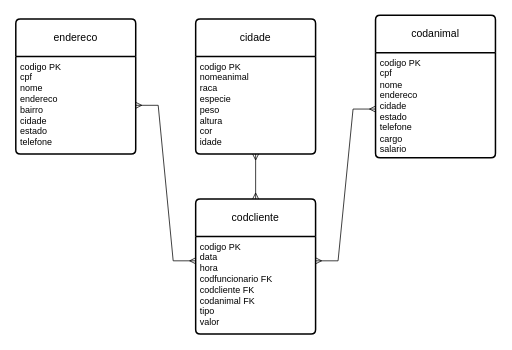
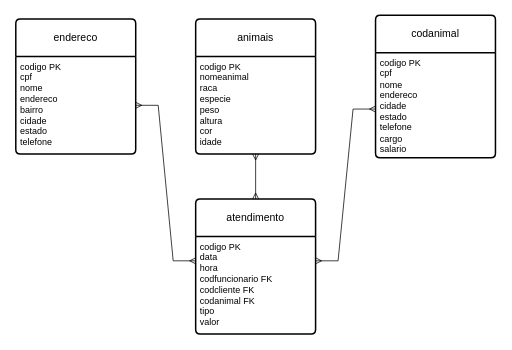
(255, 38) -> (255, 38)
(255, 218) -> (255, 218)
